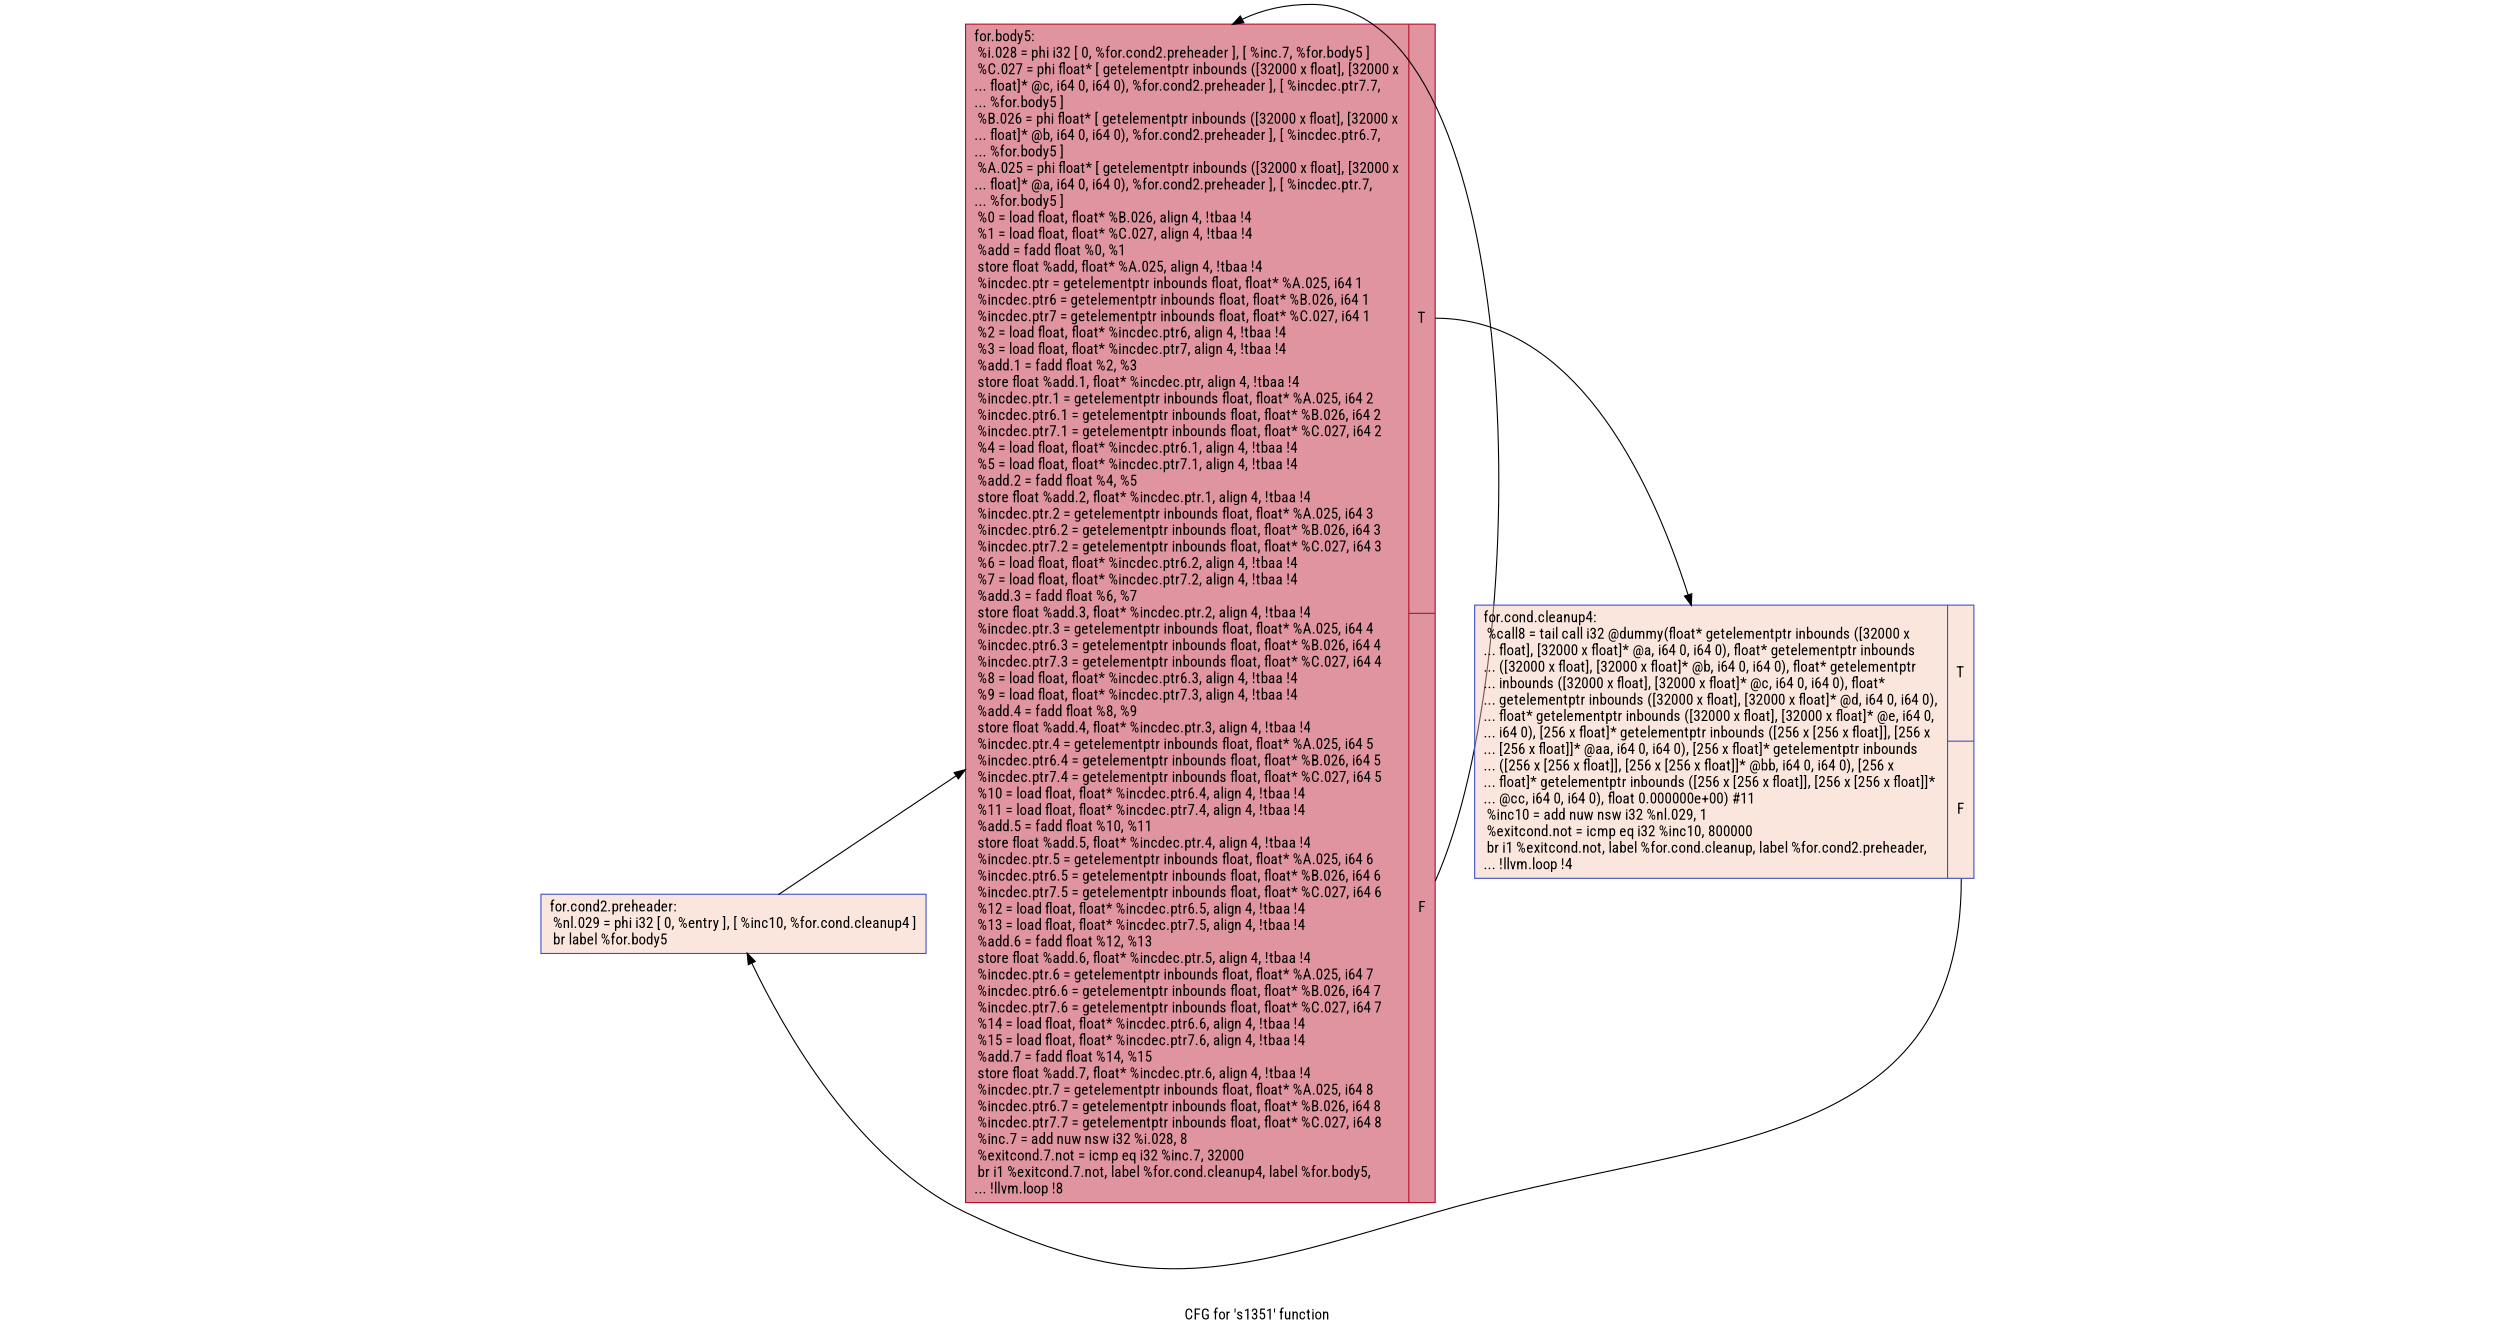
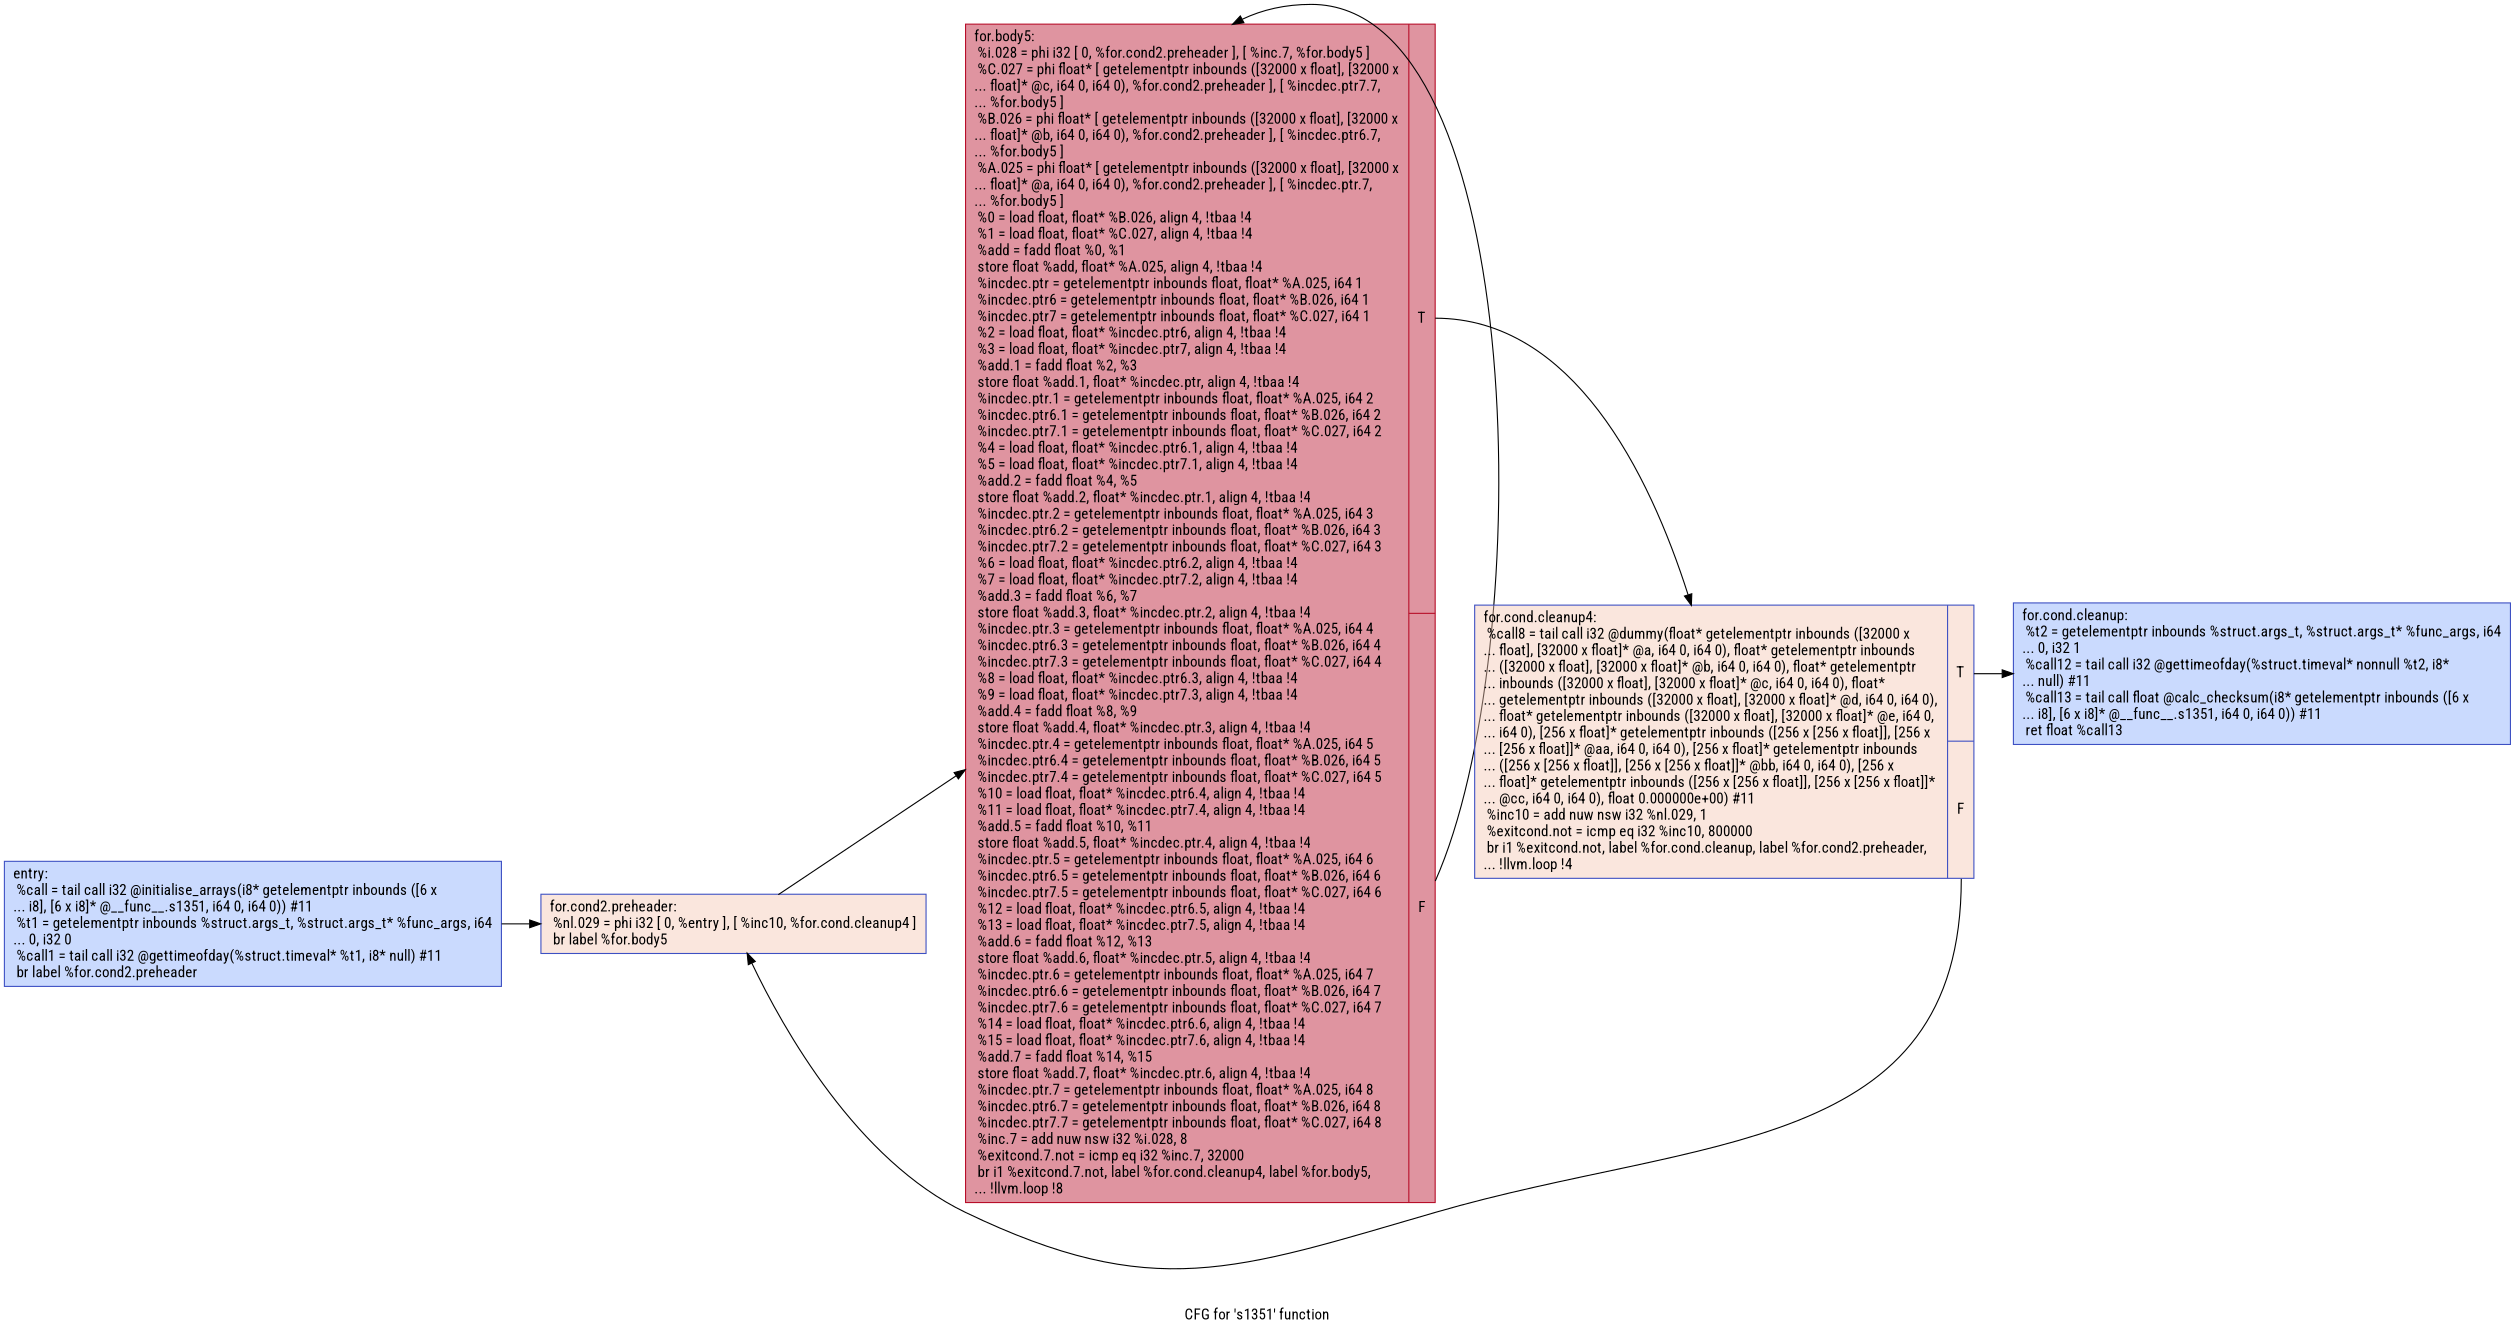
none -> (2262, 674)
none -> (253, 924)
